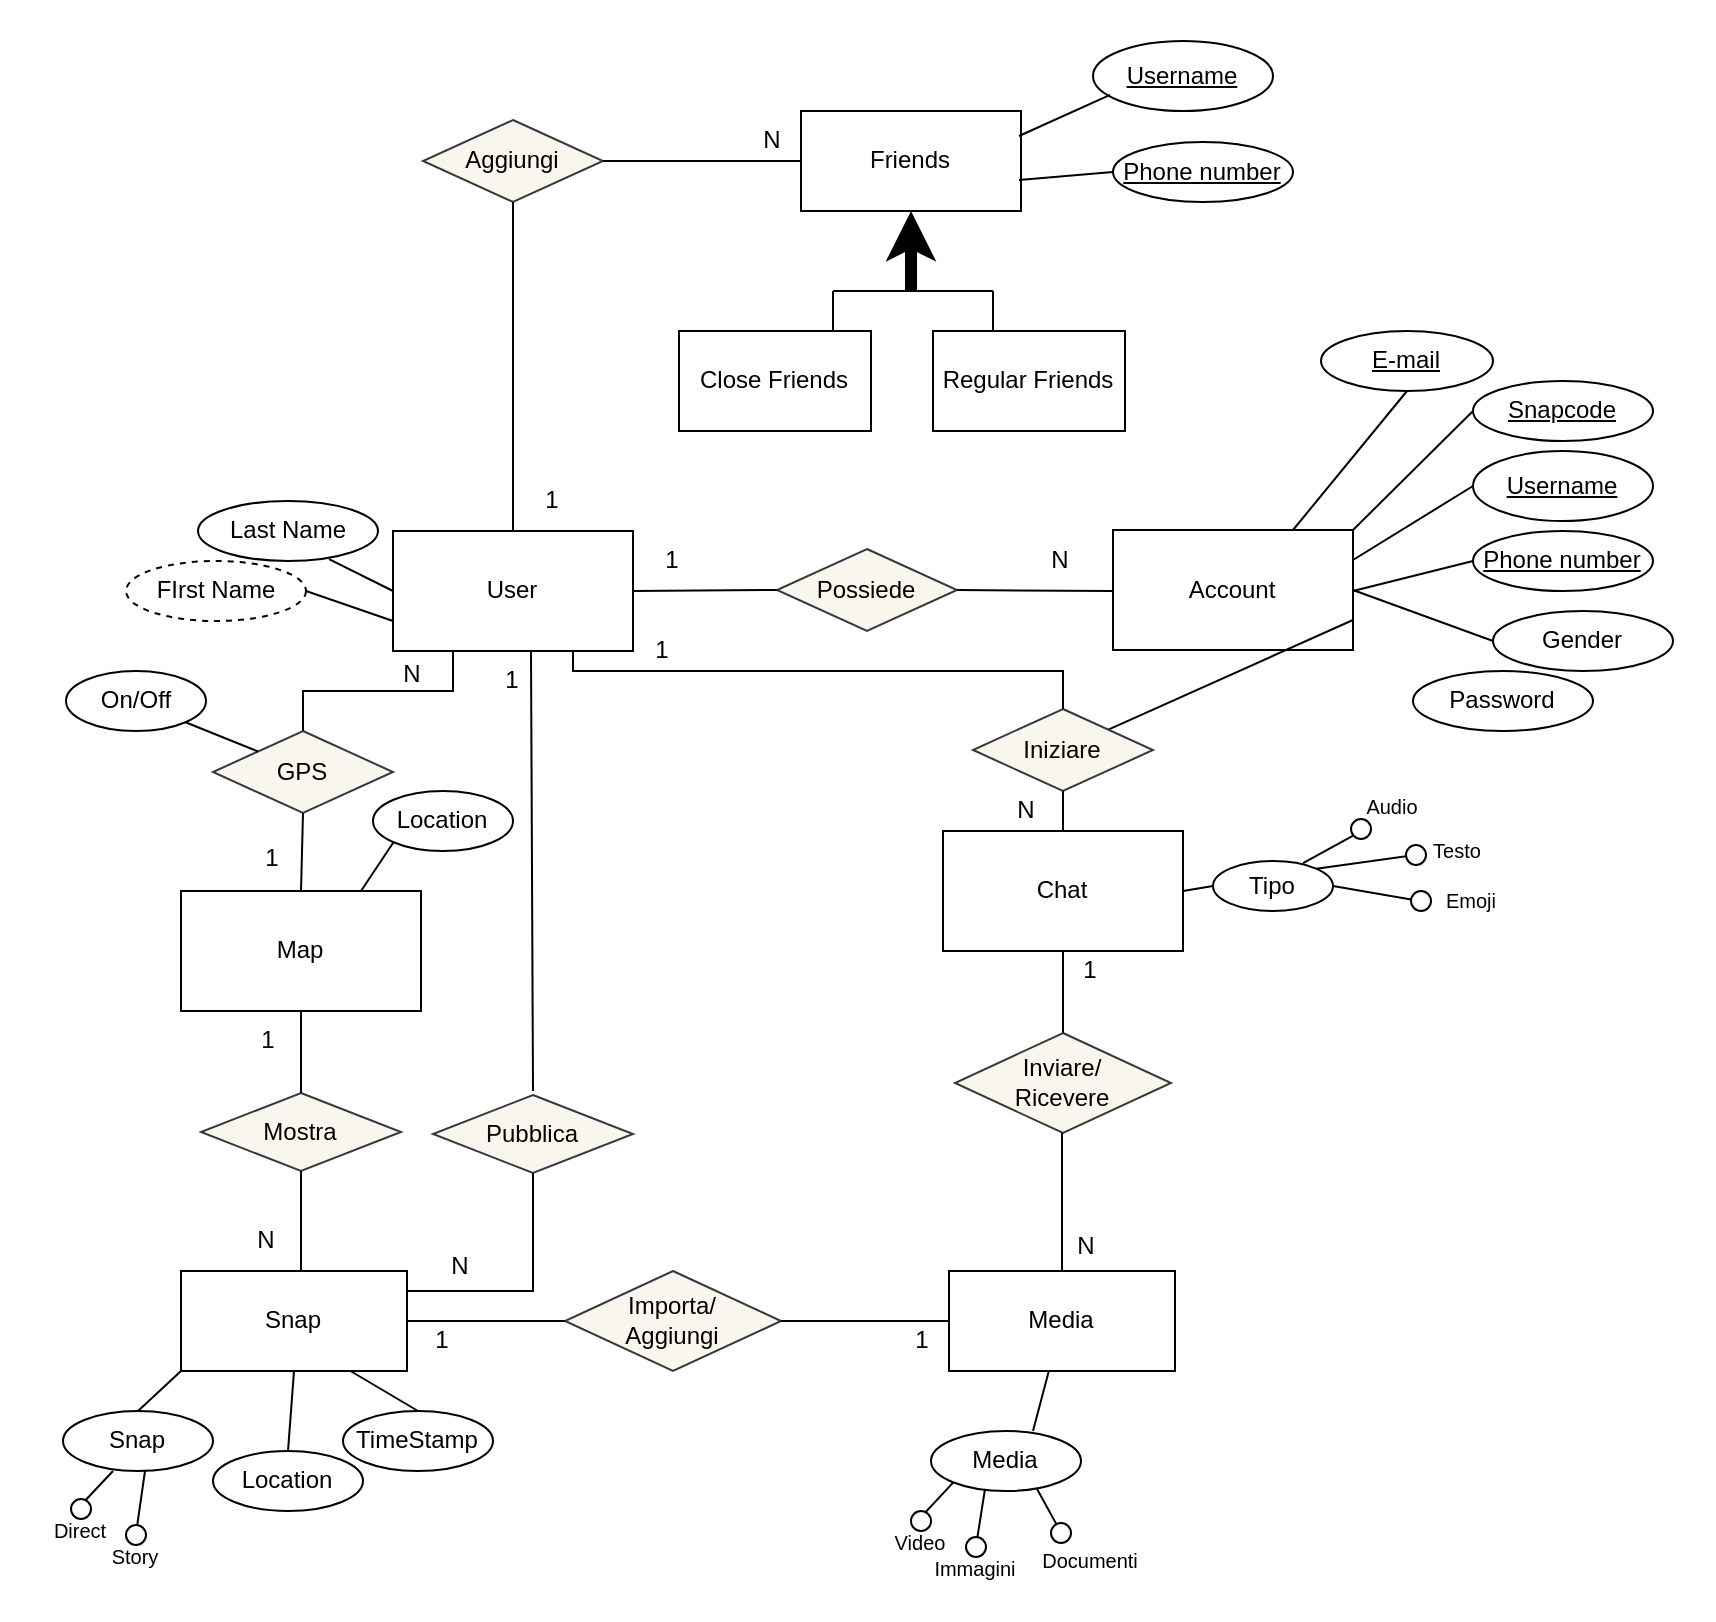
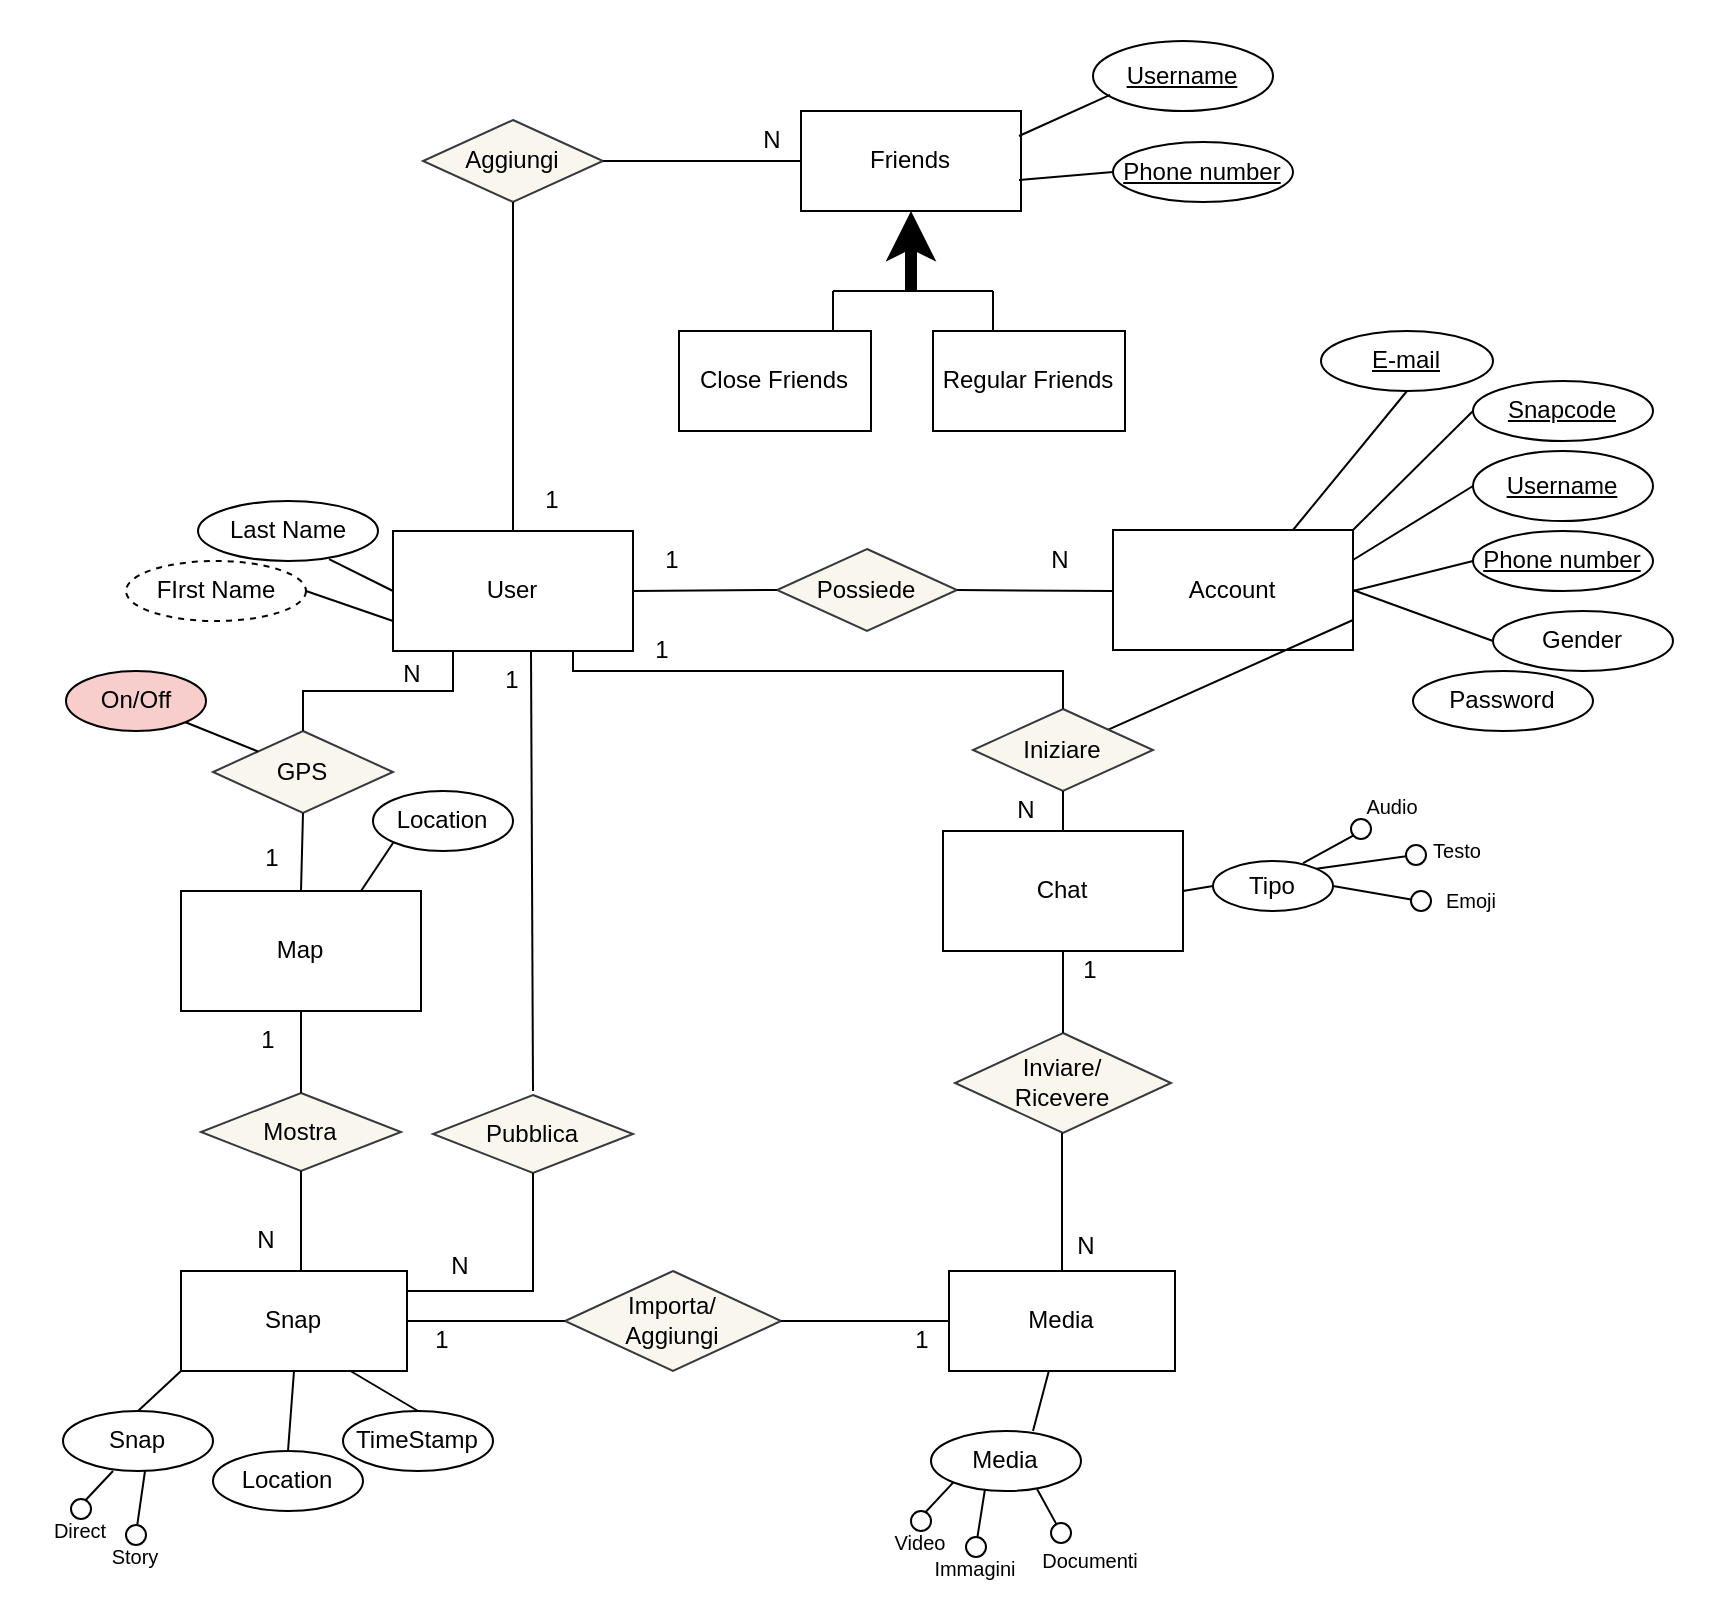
(136, 701) -> (136, 701)
